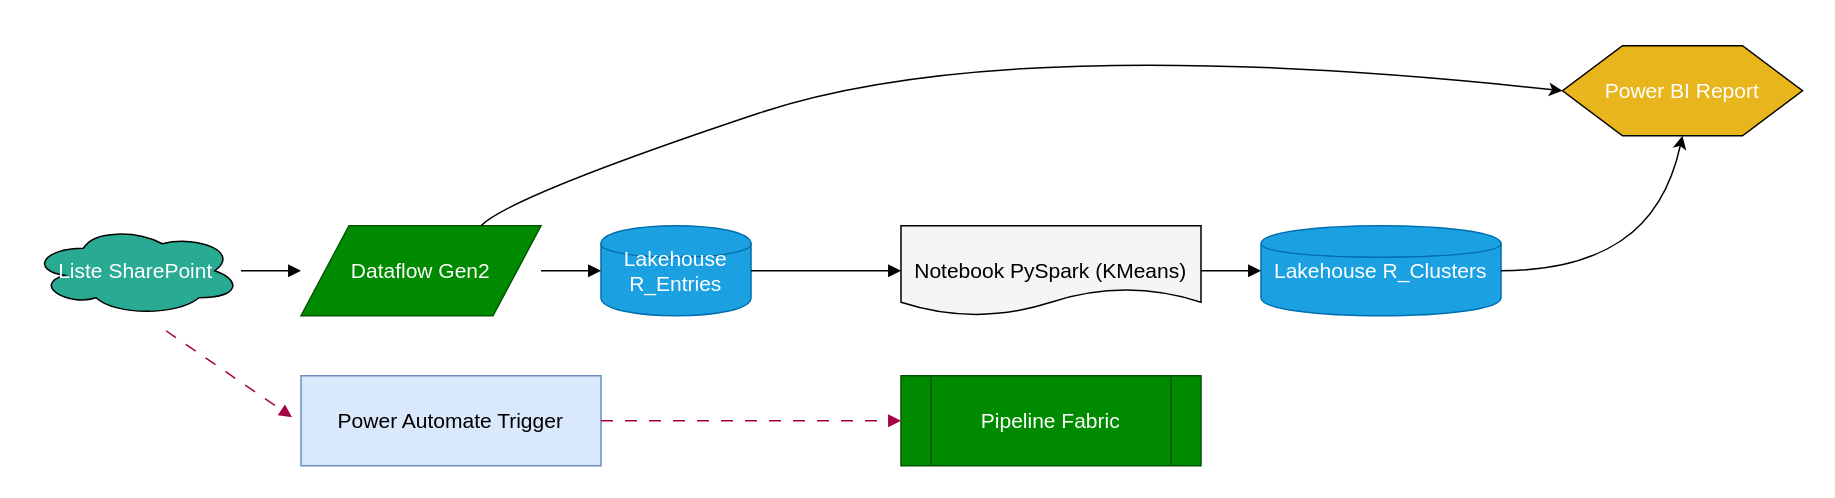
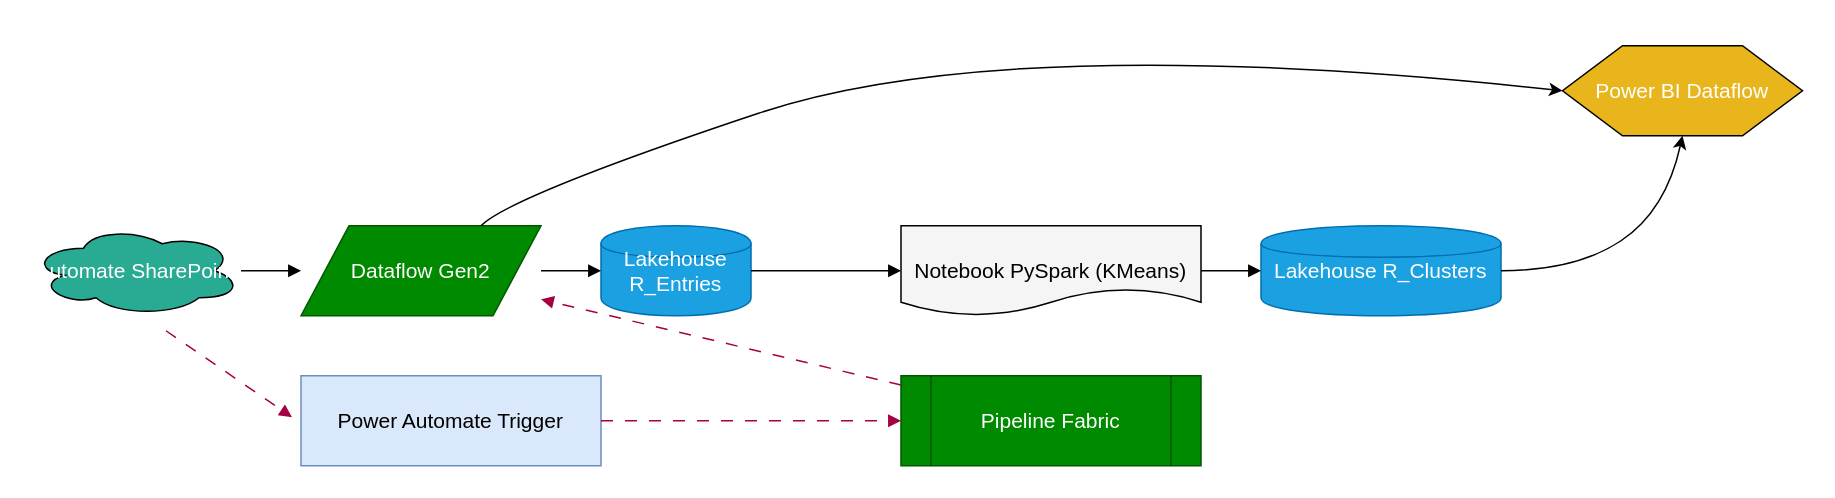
(1682, 91) -> (1682, 91)
(136, 271) -> (136, 271)
none -> (564, 305)
